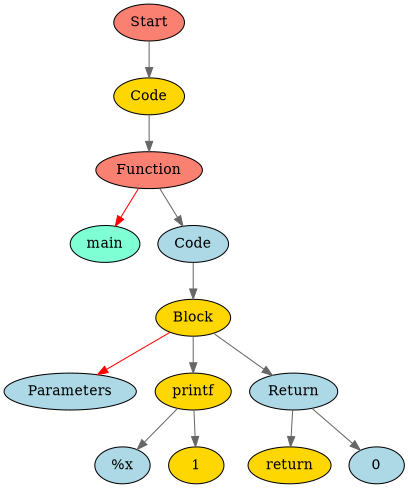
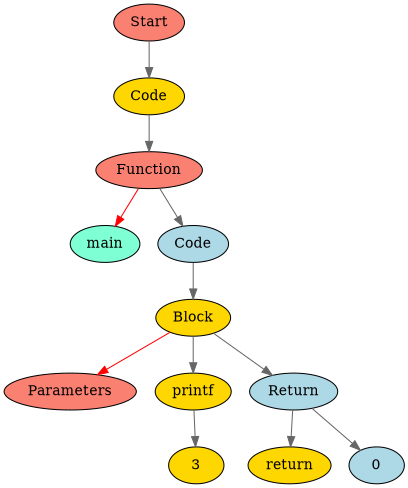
(70, 392) -> (70, 392)
(122, 465) -> none
(196, 465) -> (196, 465)
